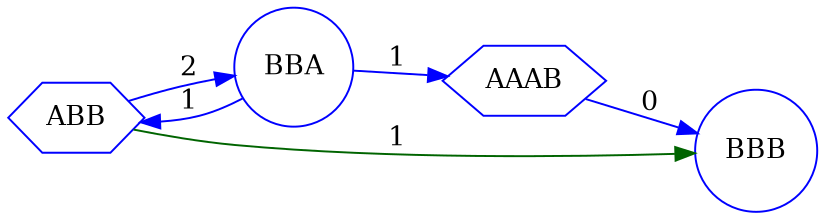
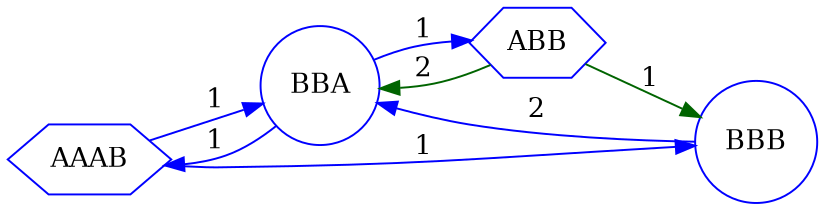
(172, 89) -> (446, 81)
(651, 103) -> (424, 147)
none -> (197, 125)
none -> (545, 134)
